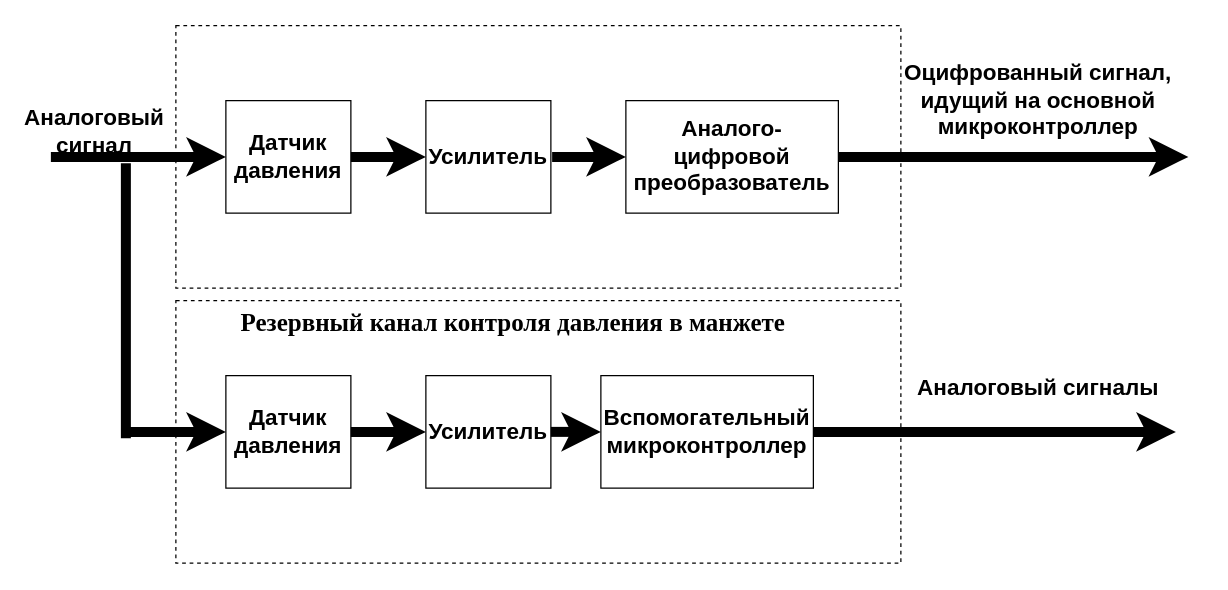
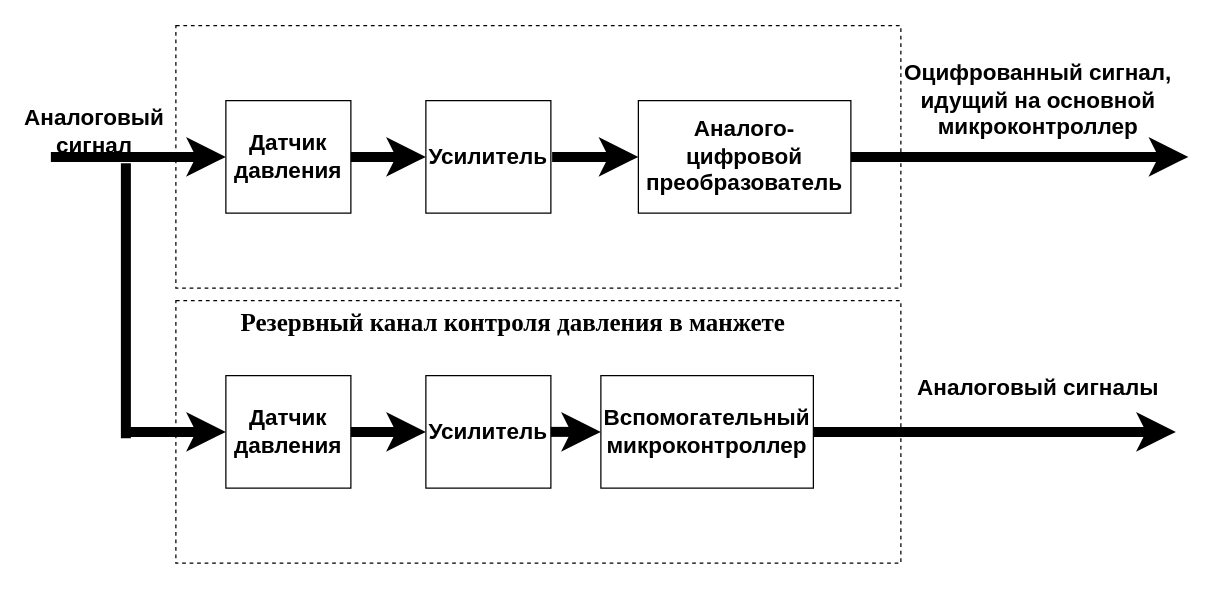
(732, 157) -> (744, 157)
